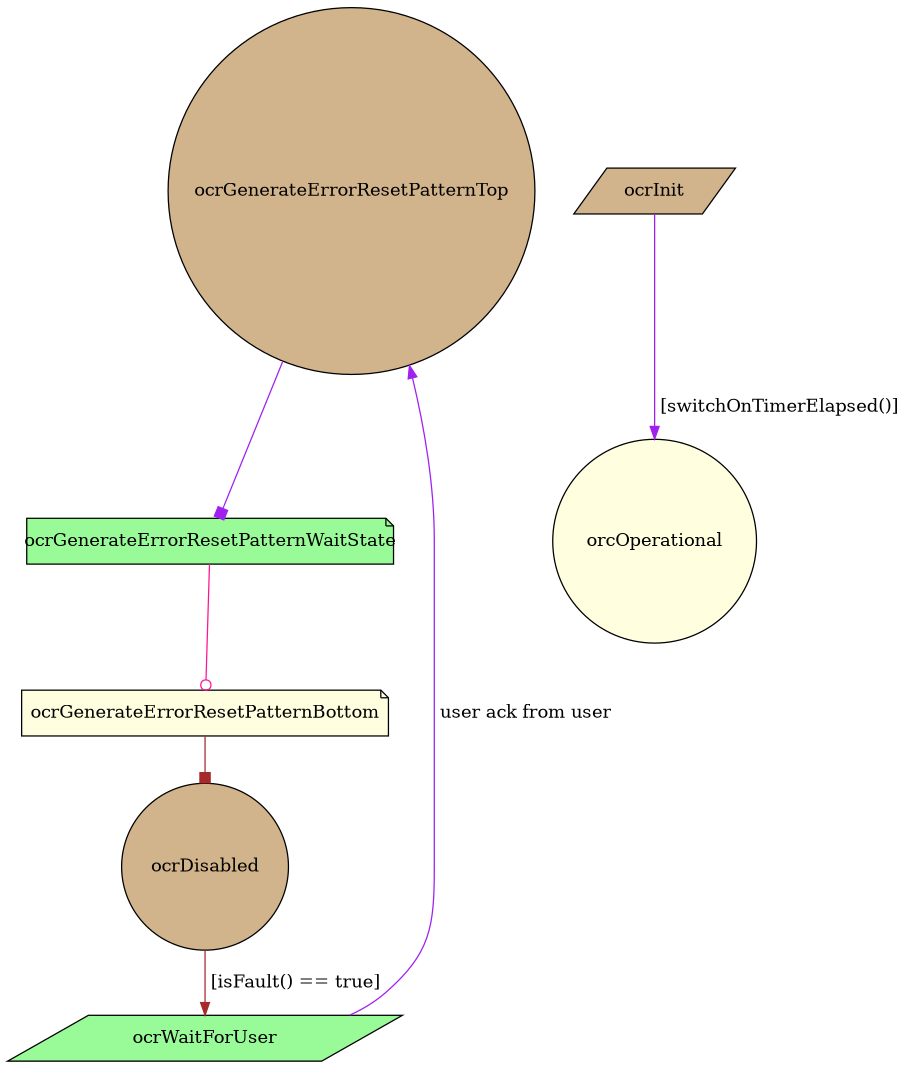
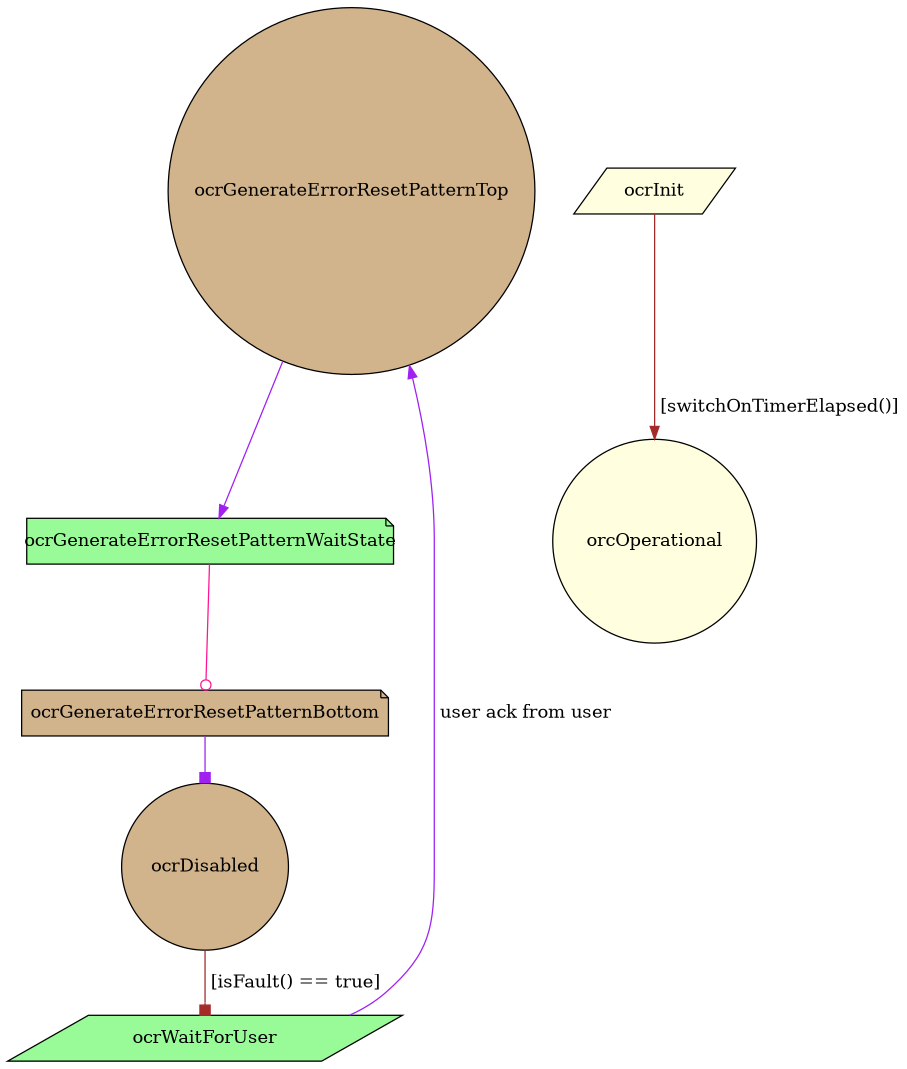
(655, 191) -> (655, 191)
(655, 320) -> (655, 320)
(253, 434) -> (253, 434)
(205, 713) -> (205, 713)
(205, 753) -> (205, 753)
(205, 976) -> (205, 976)
